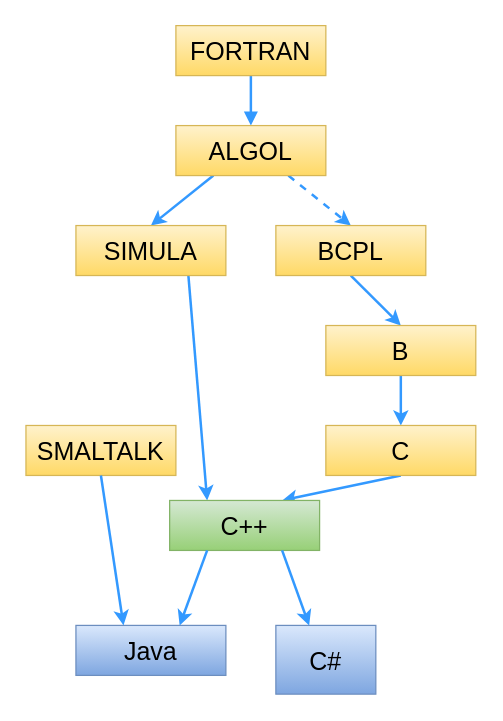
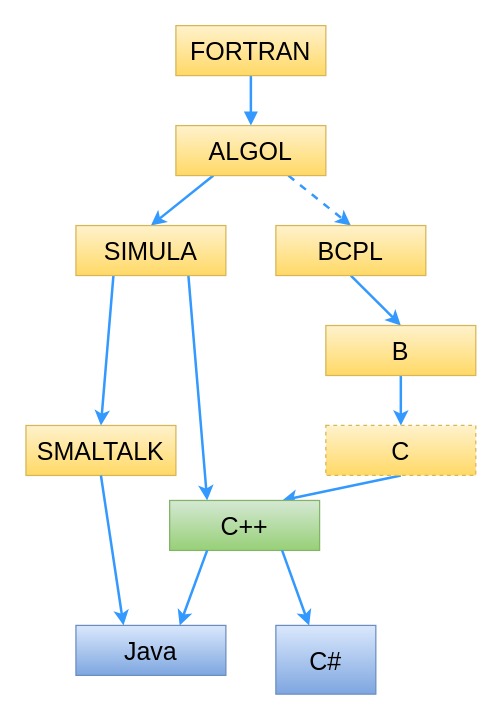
none -> (107, 345)
(401, 451) -> (401, 451)
